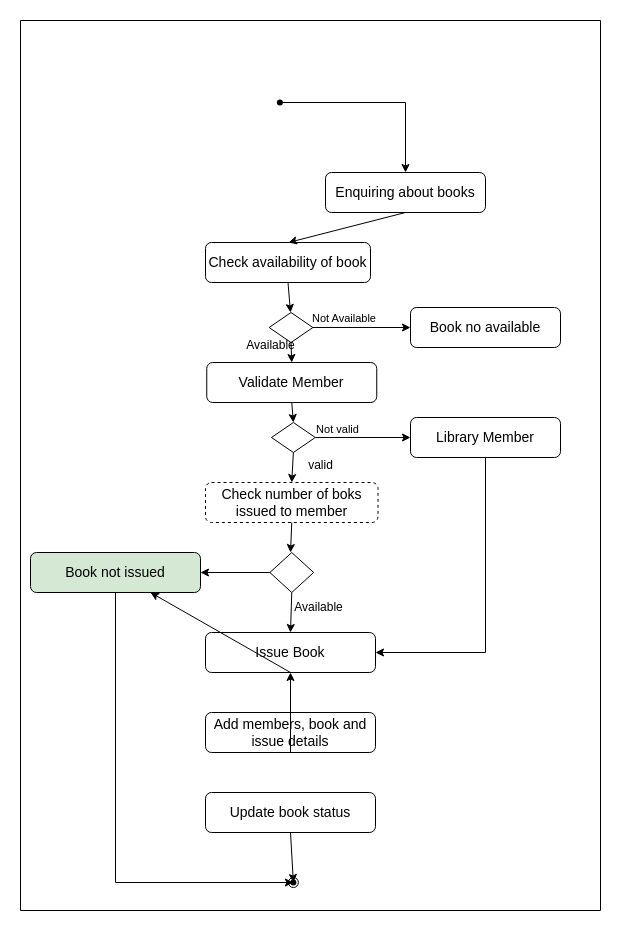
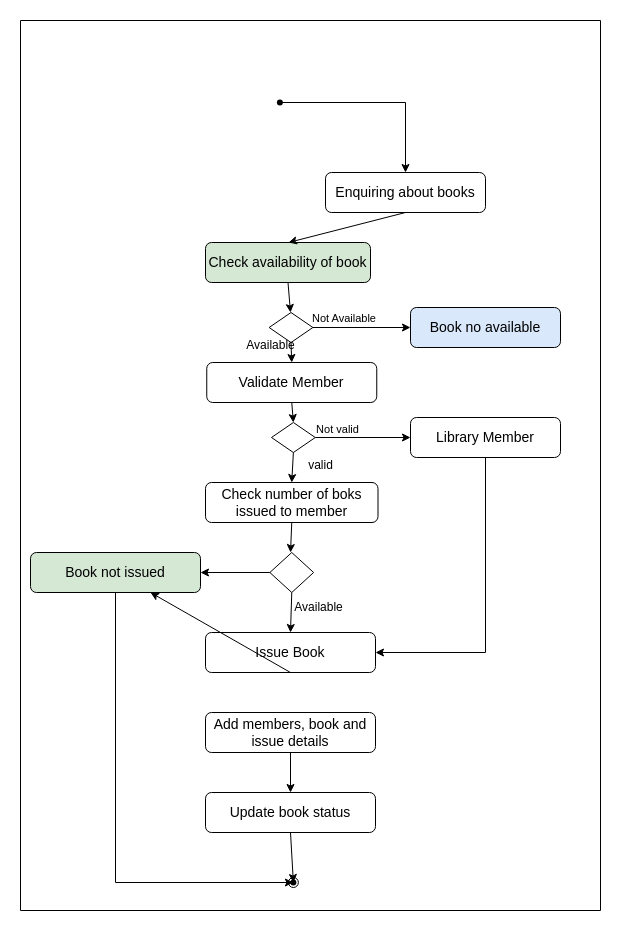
(288, 263) -> (288, 263)
(486, 328) -> (486, 328)
(292, 503) -> (292, 503)
(291, 716) -> (291, 769)
